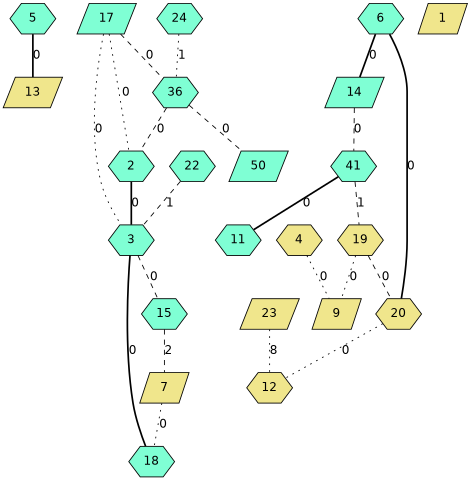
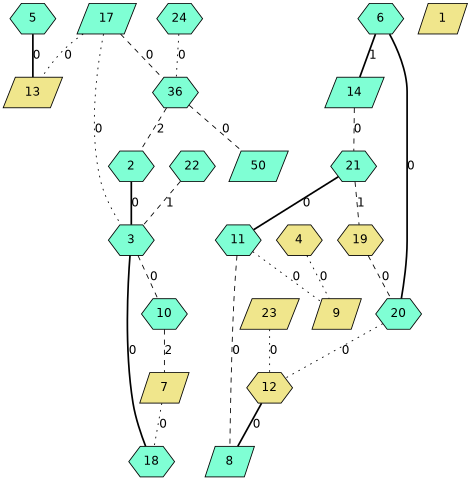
(182, 56) -> (182, 56)
(373, 56) -> (373, 56)
(119, 93) -> (60, 53)
(161, 129) -> (161, 129)
(354, 166) -> (354, 166)
(349, 277) -> (287, 277)
(164, 314) -> (164, 314)
(399, 314) -> (399, 314)
(274, 351) -> (274, 351)
none -> (230, 462)
